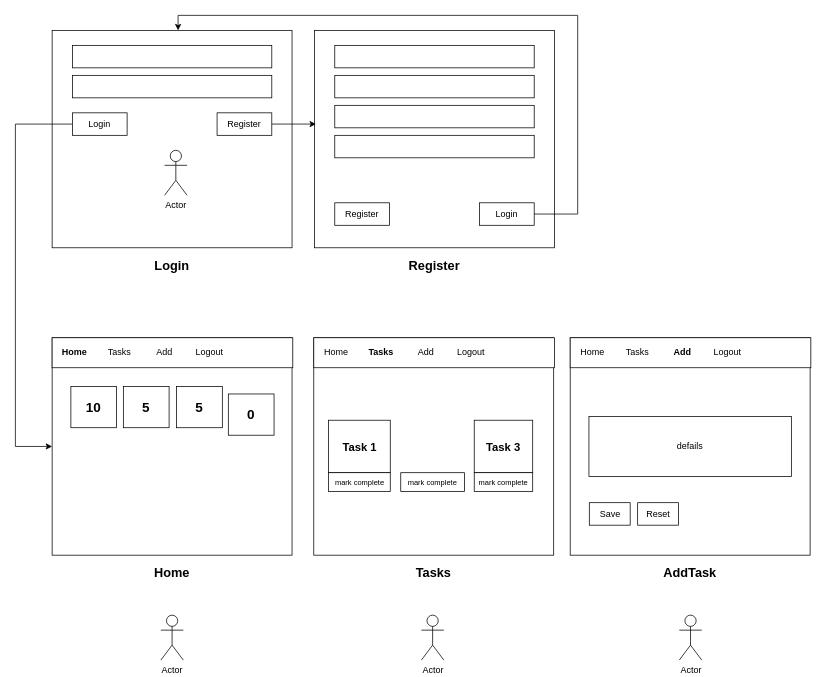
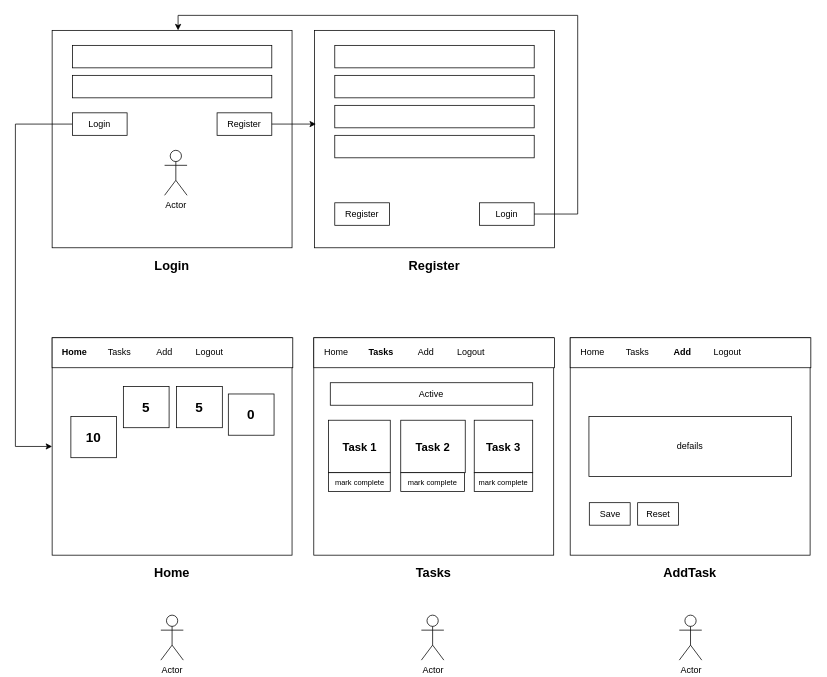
none -> (432, 394)
(94, 407) -> (94, 437)
none -> (433, 447)
